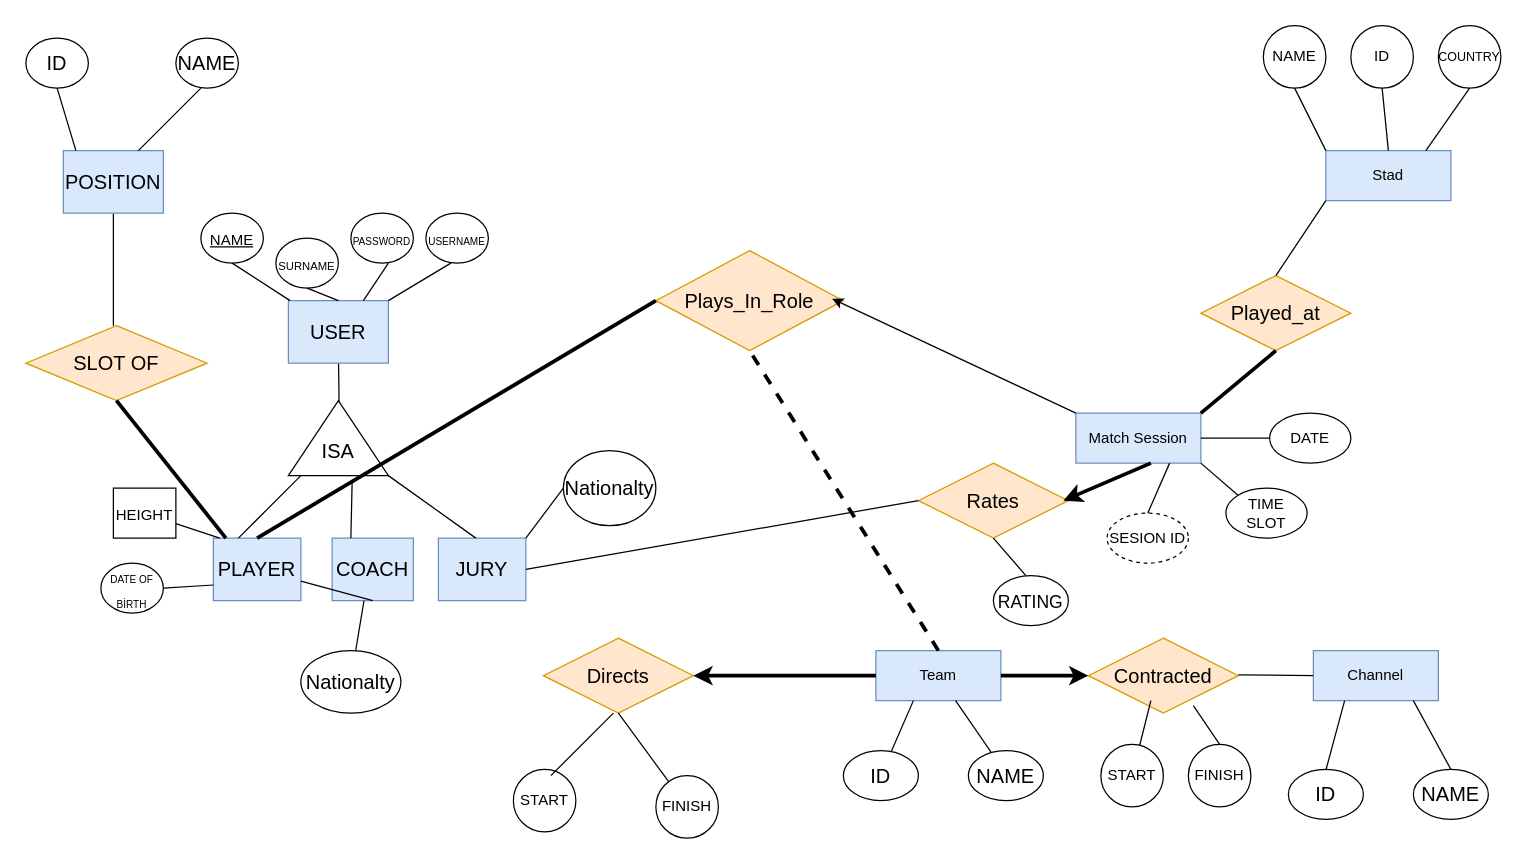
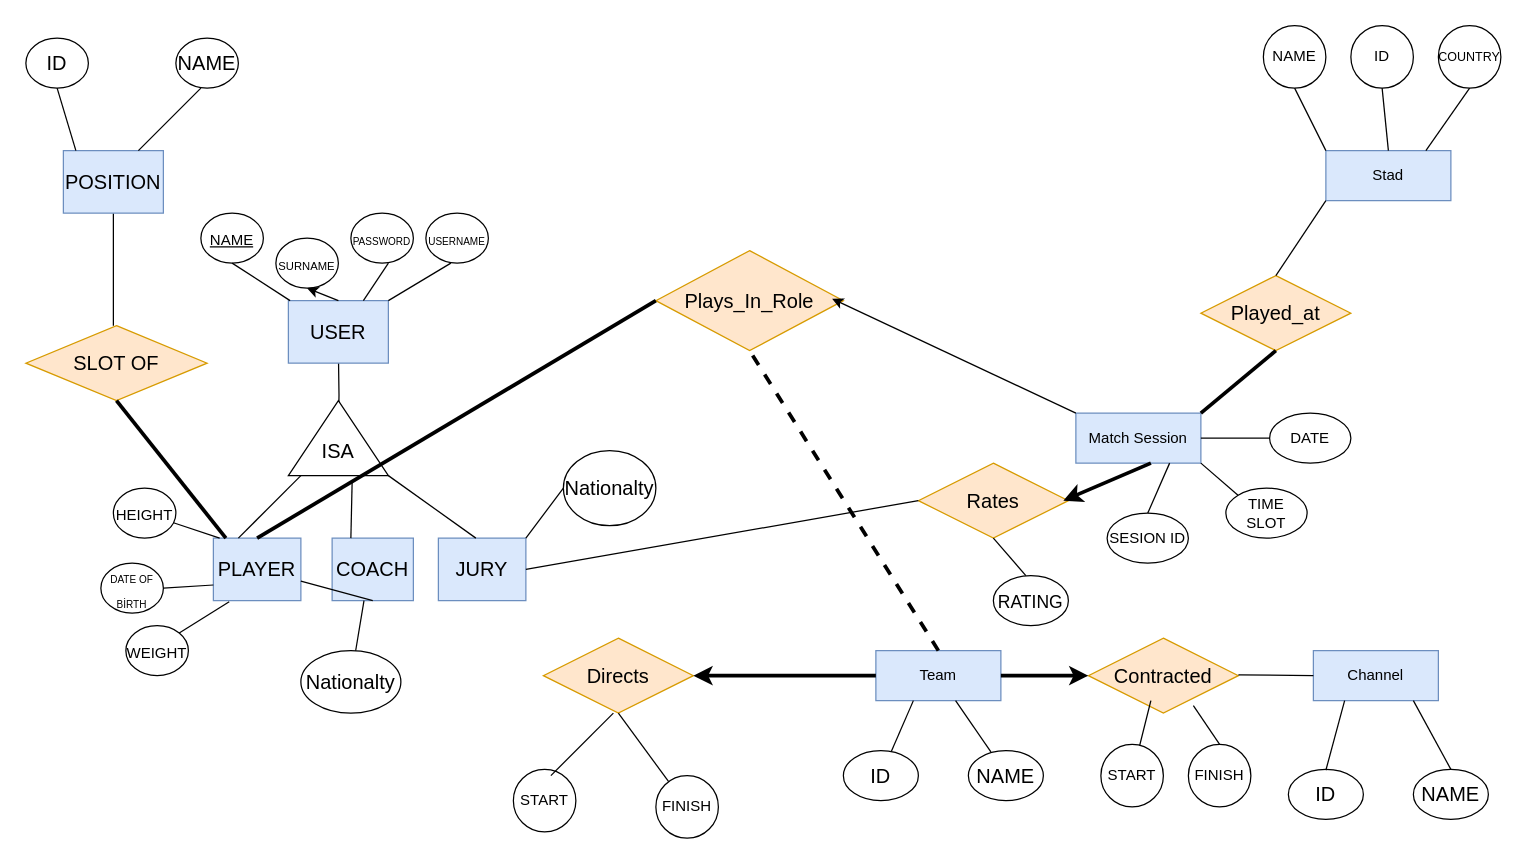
(313, 290) -> (316, 292)
(144, 513) -> (144, 513)
(1148, 538) -> (1148, 538)
none -> (204, 617)
none -> (157, 651)
